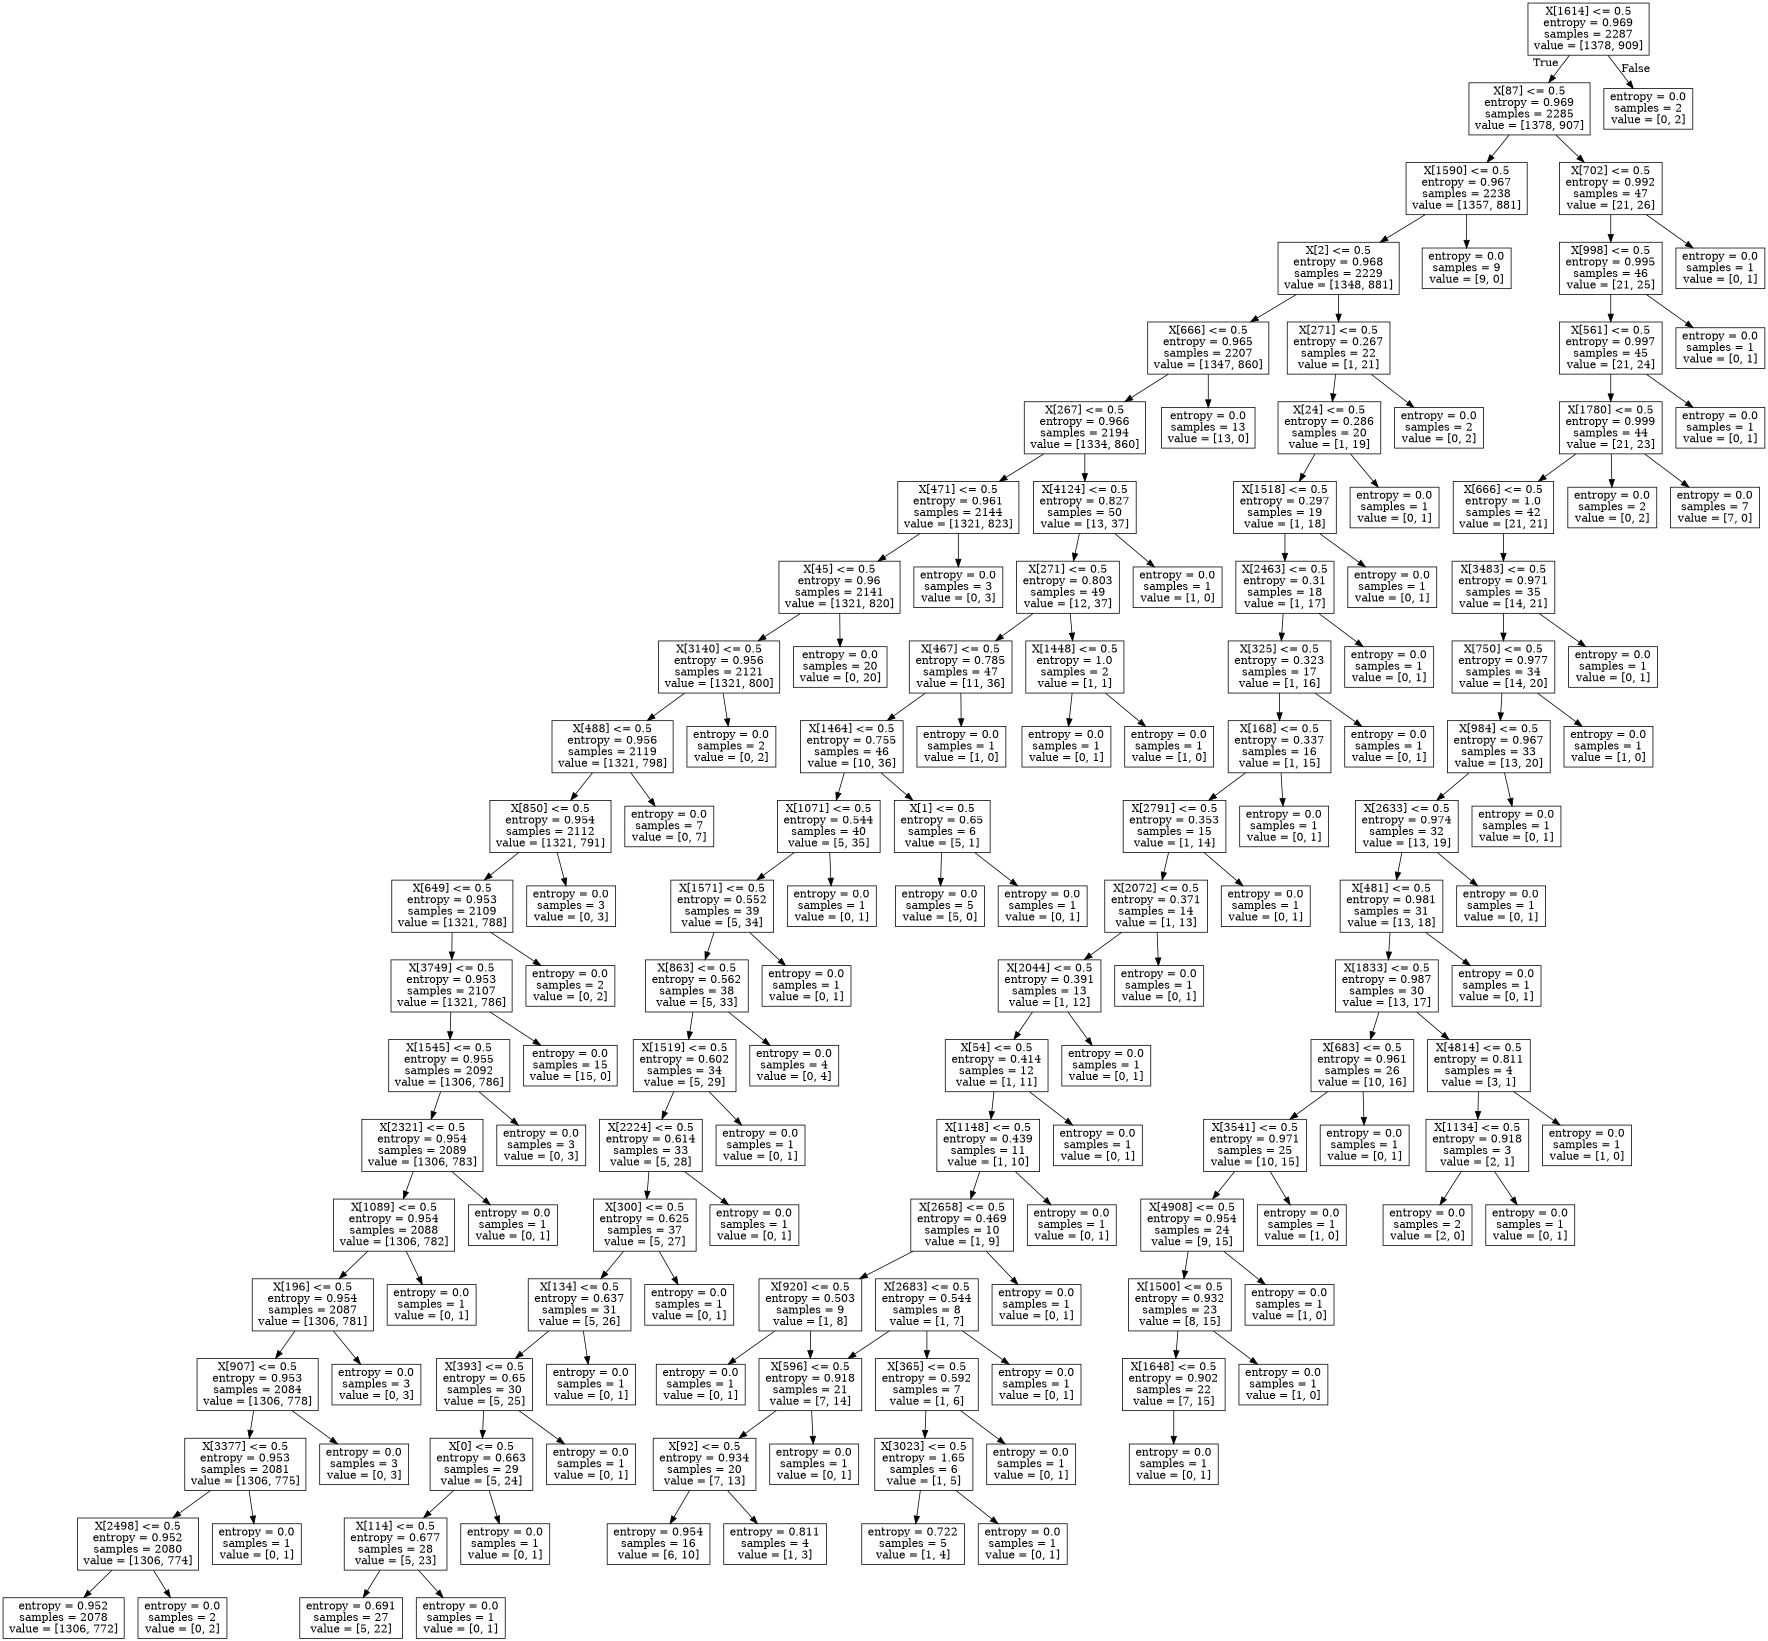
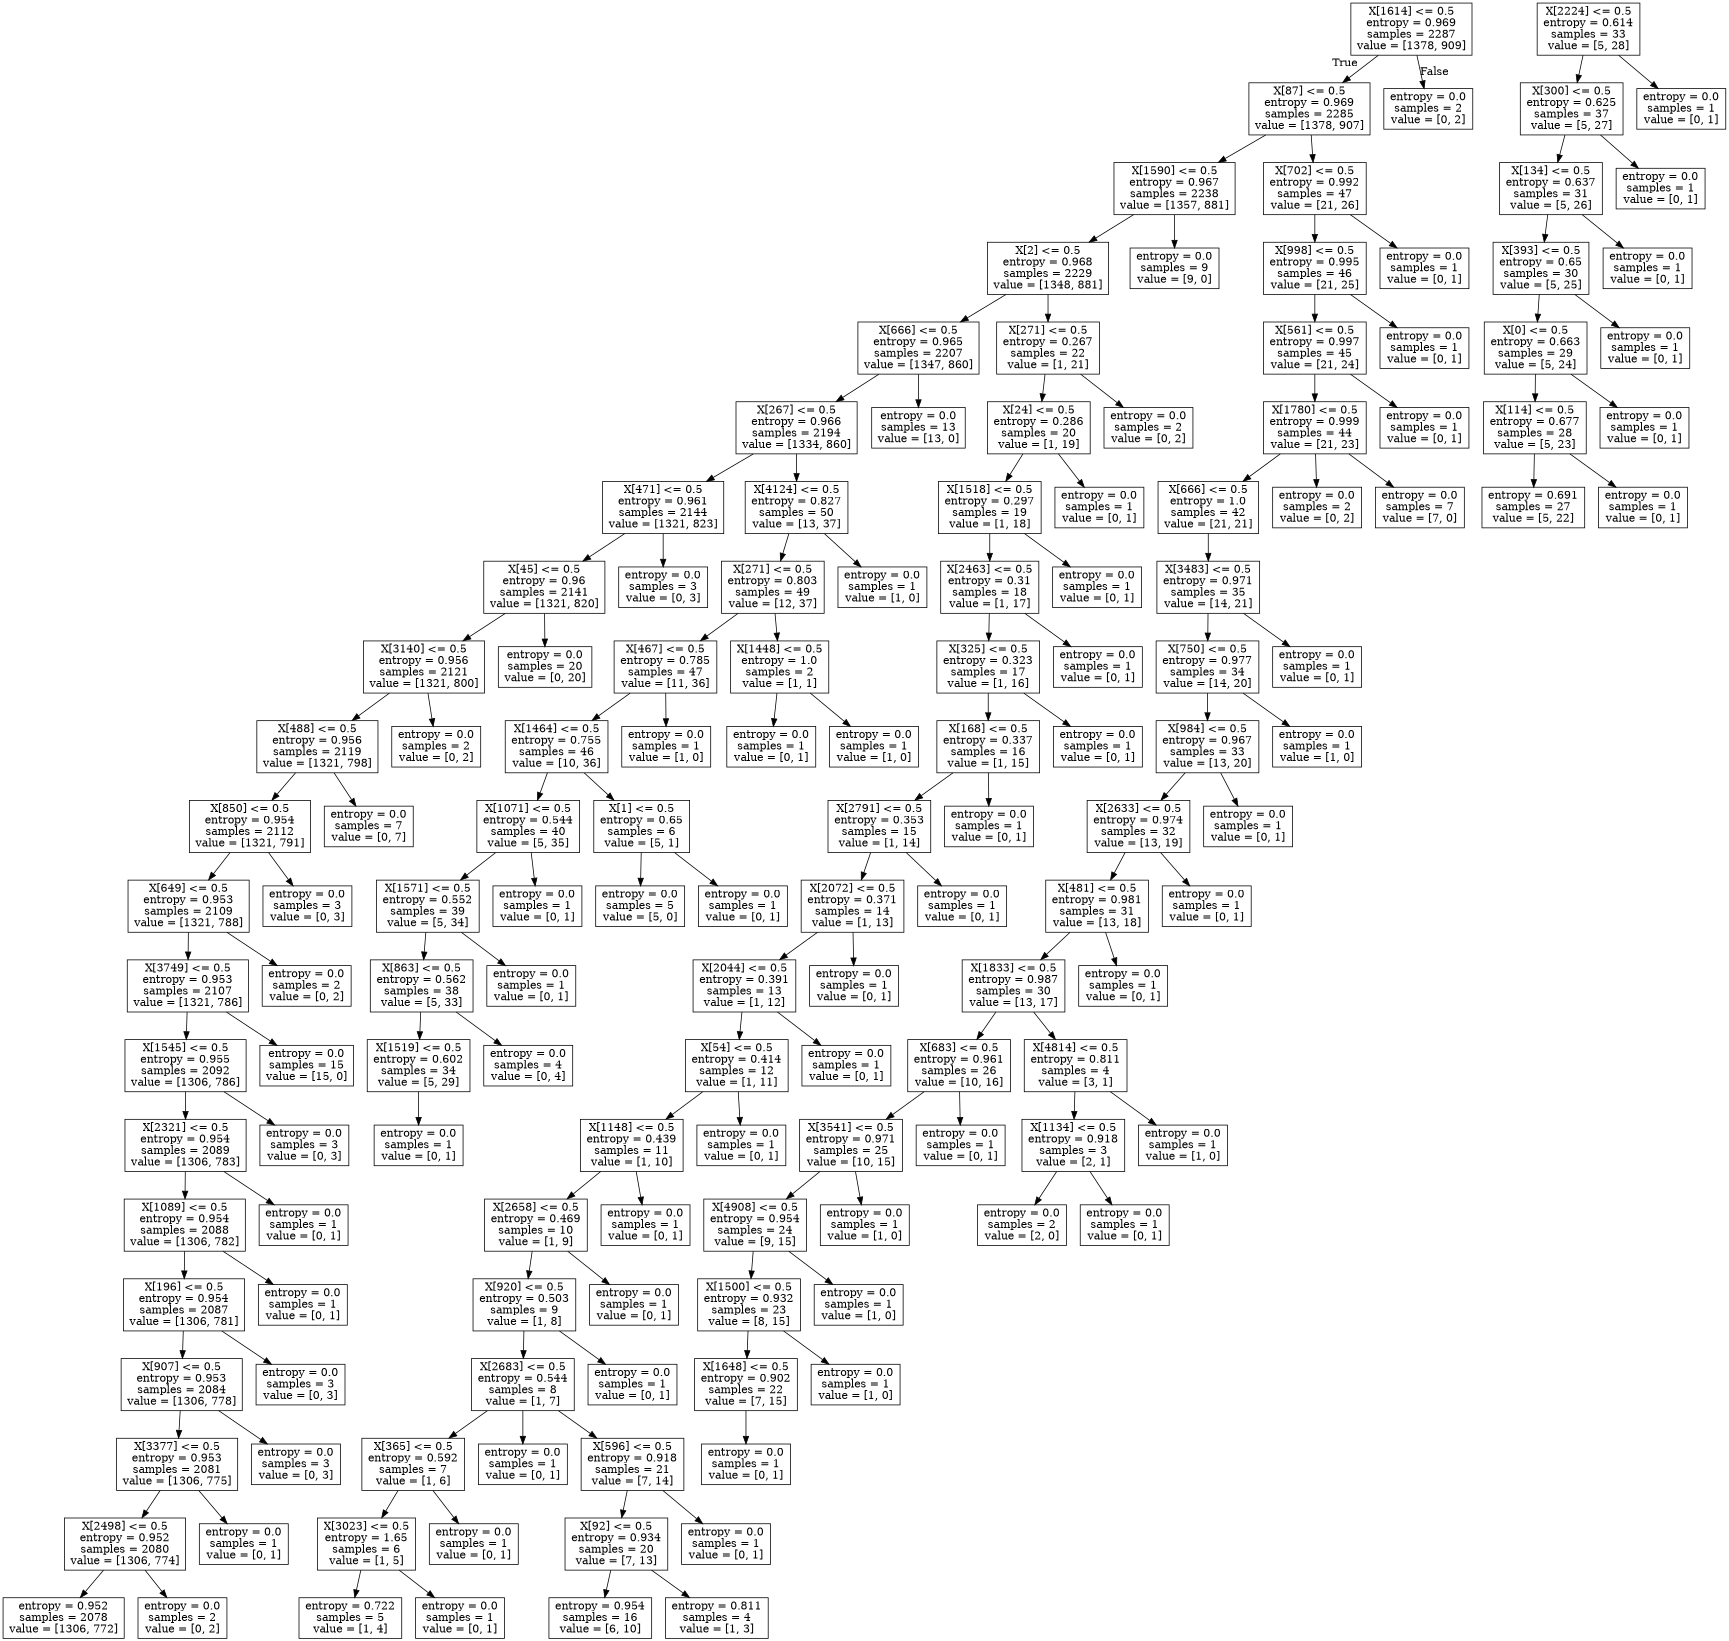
(669, 1102) -> none
(810, 1341) -> (524, 1341)
